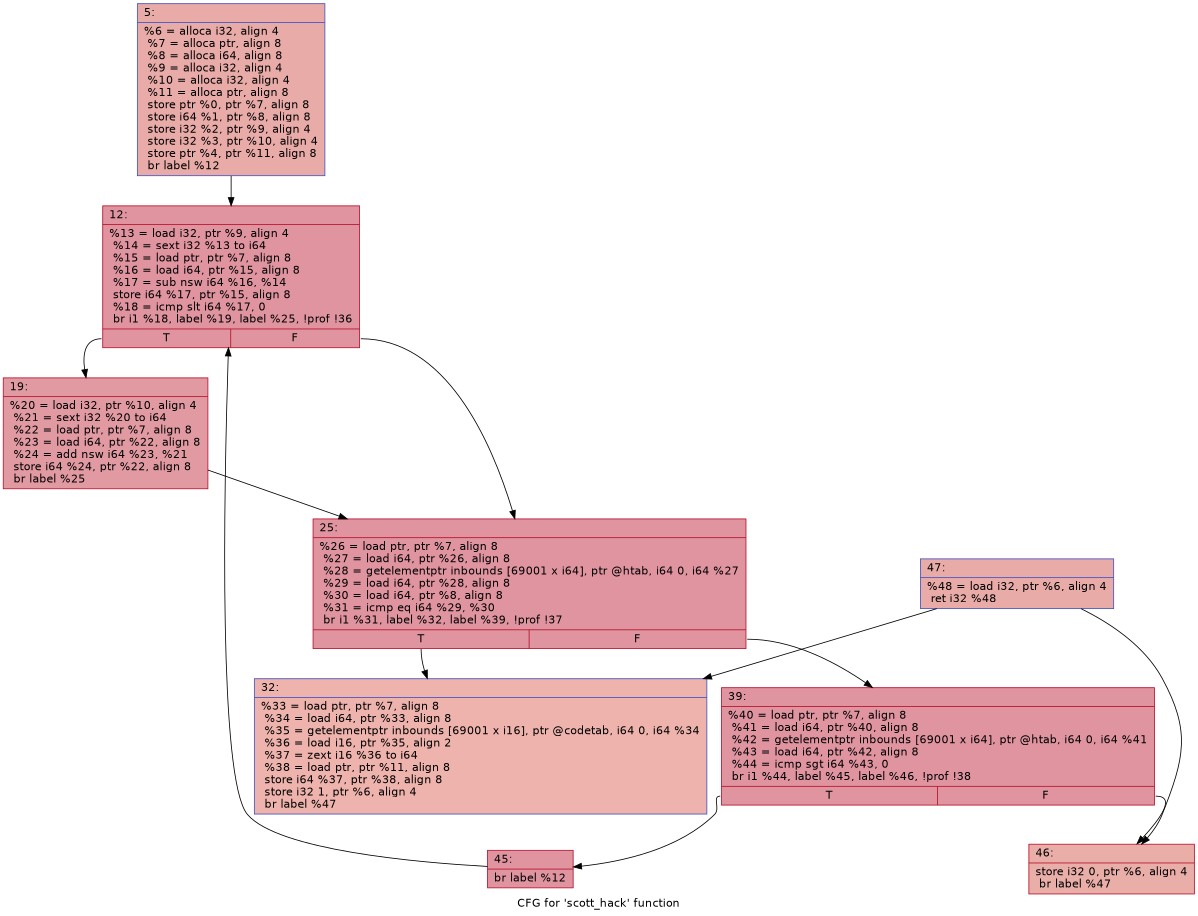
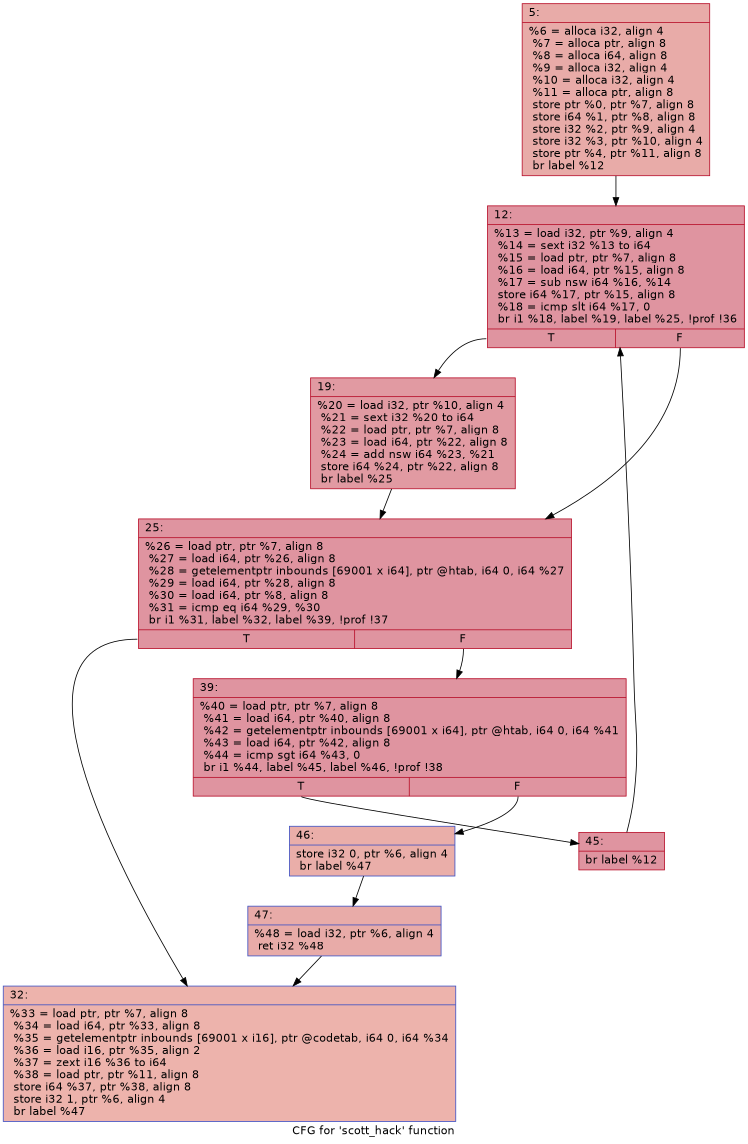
(231, 90) -> (616, 90)
(1175, 707) -> (360, 887)
(1112, 869) -> (372, 851)
